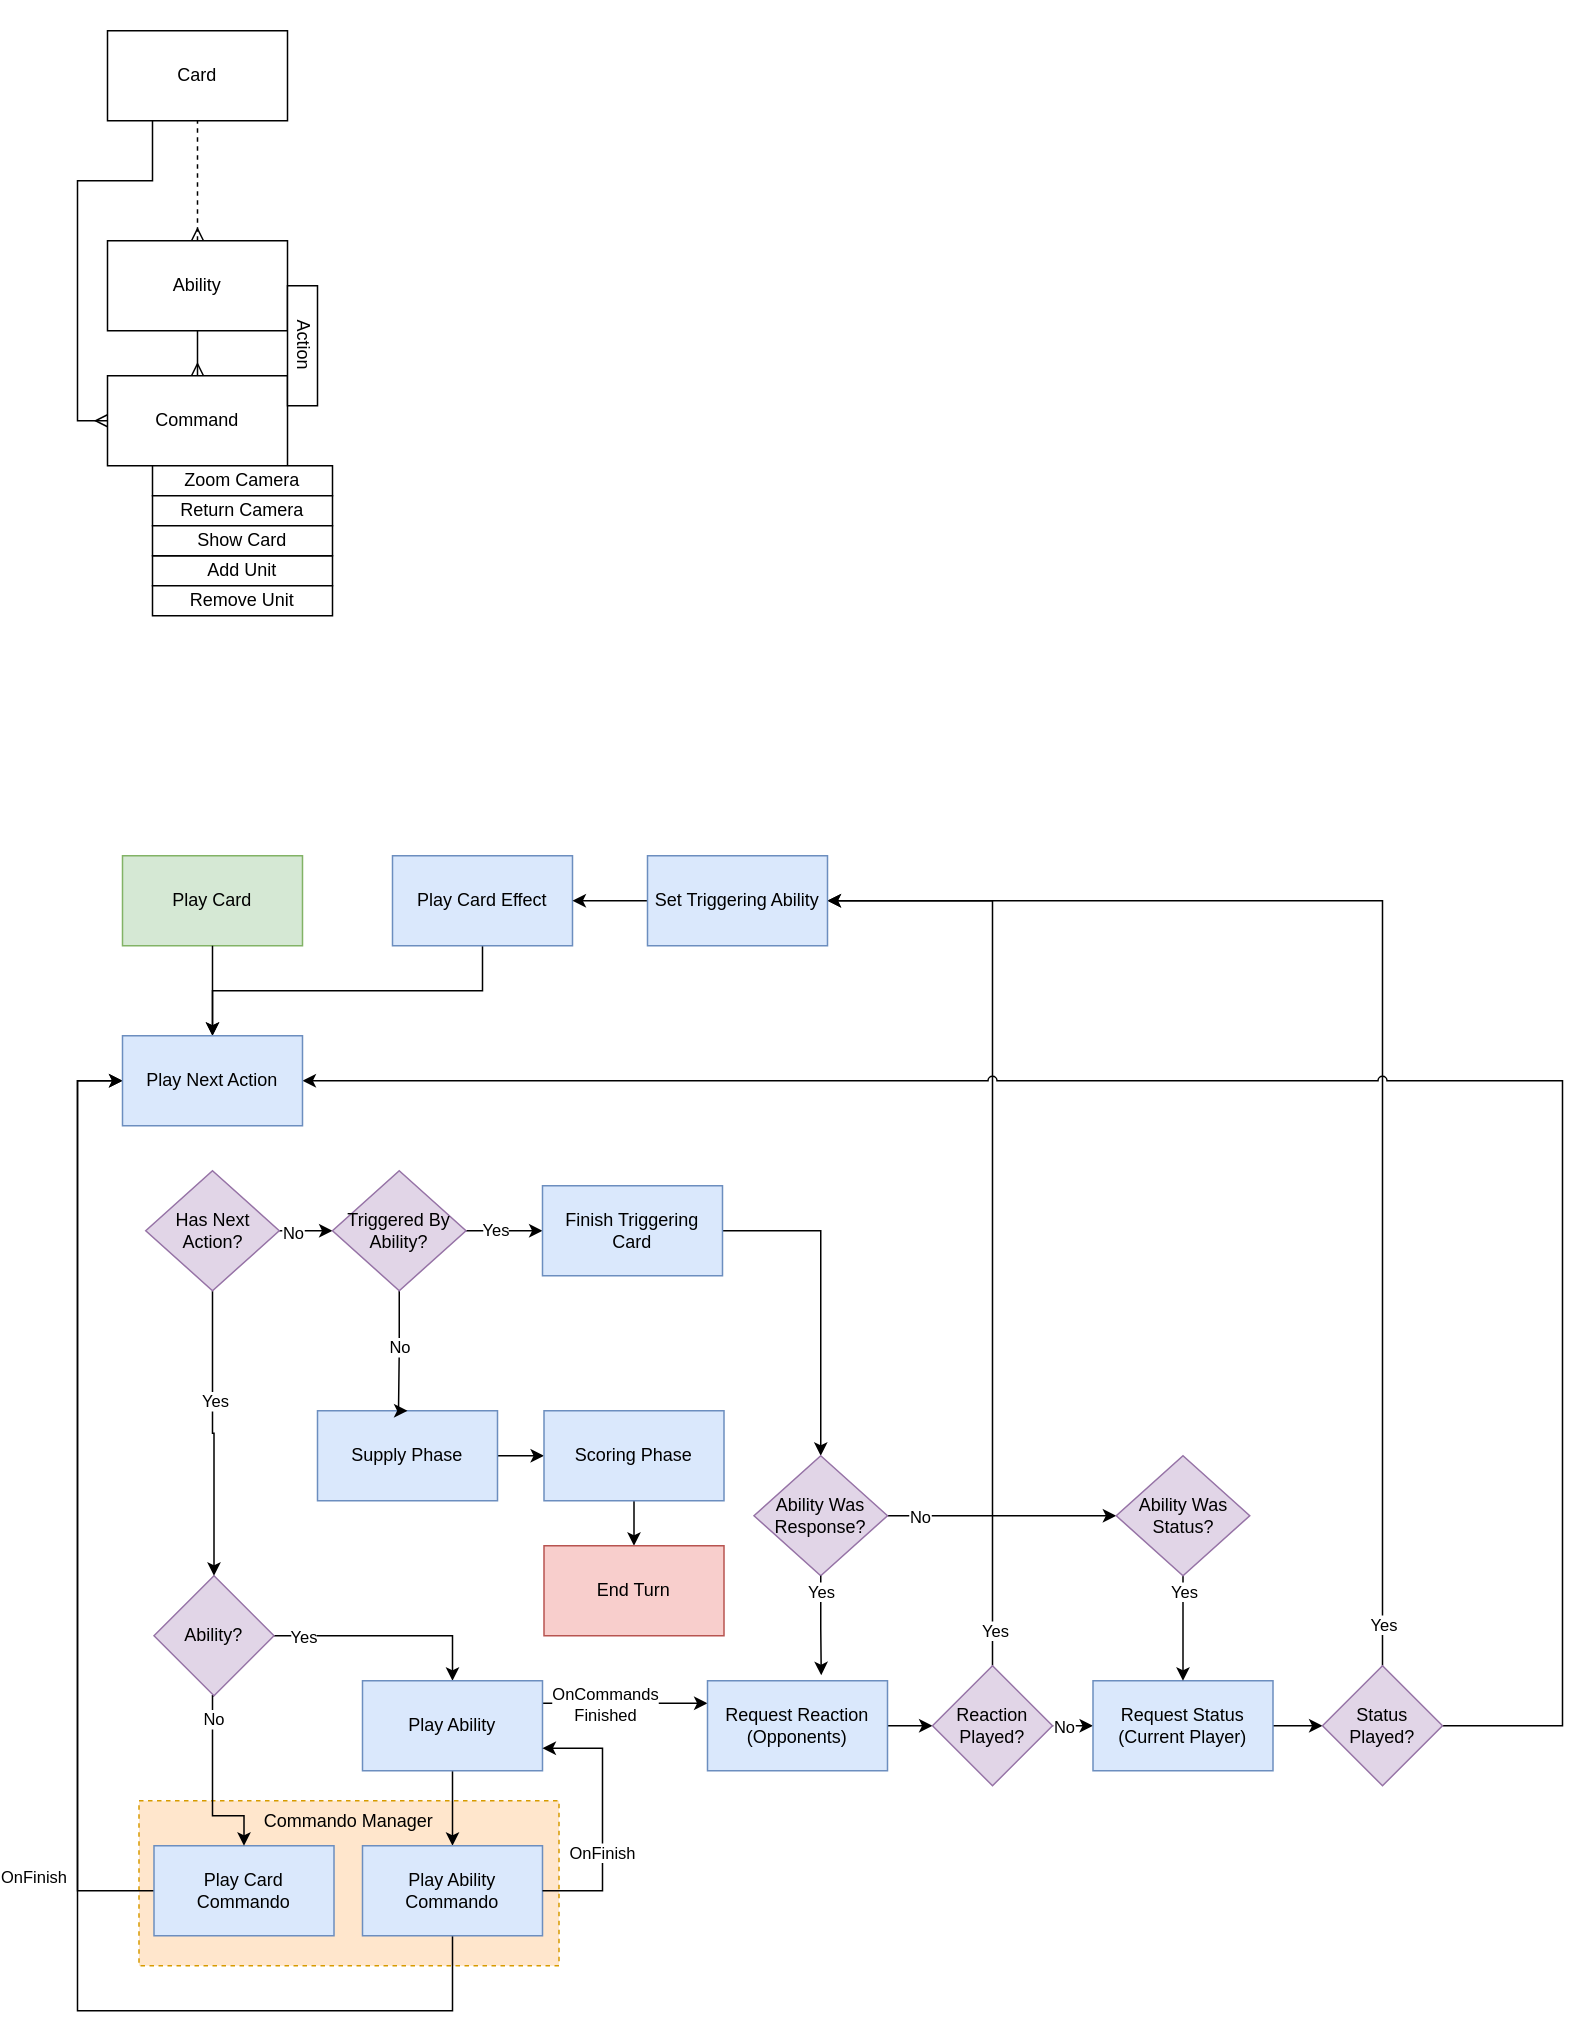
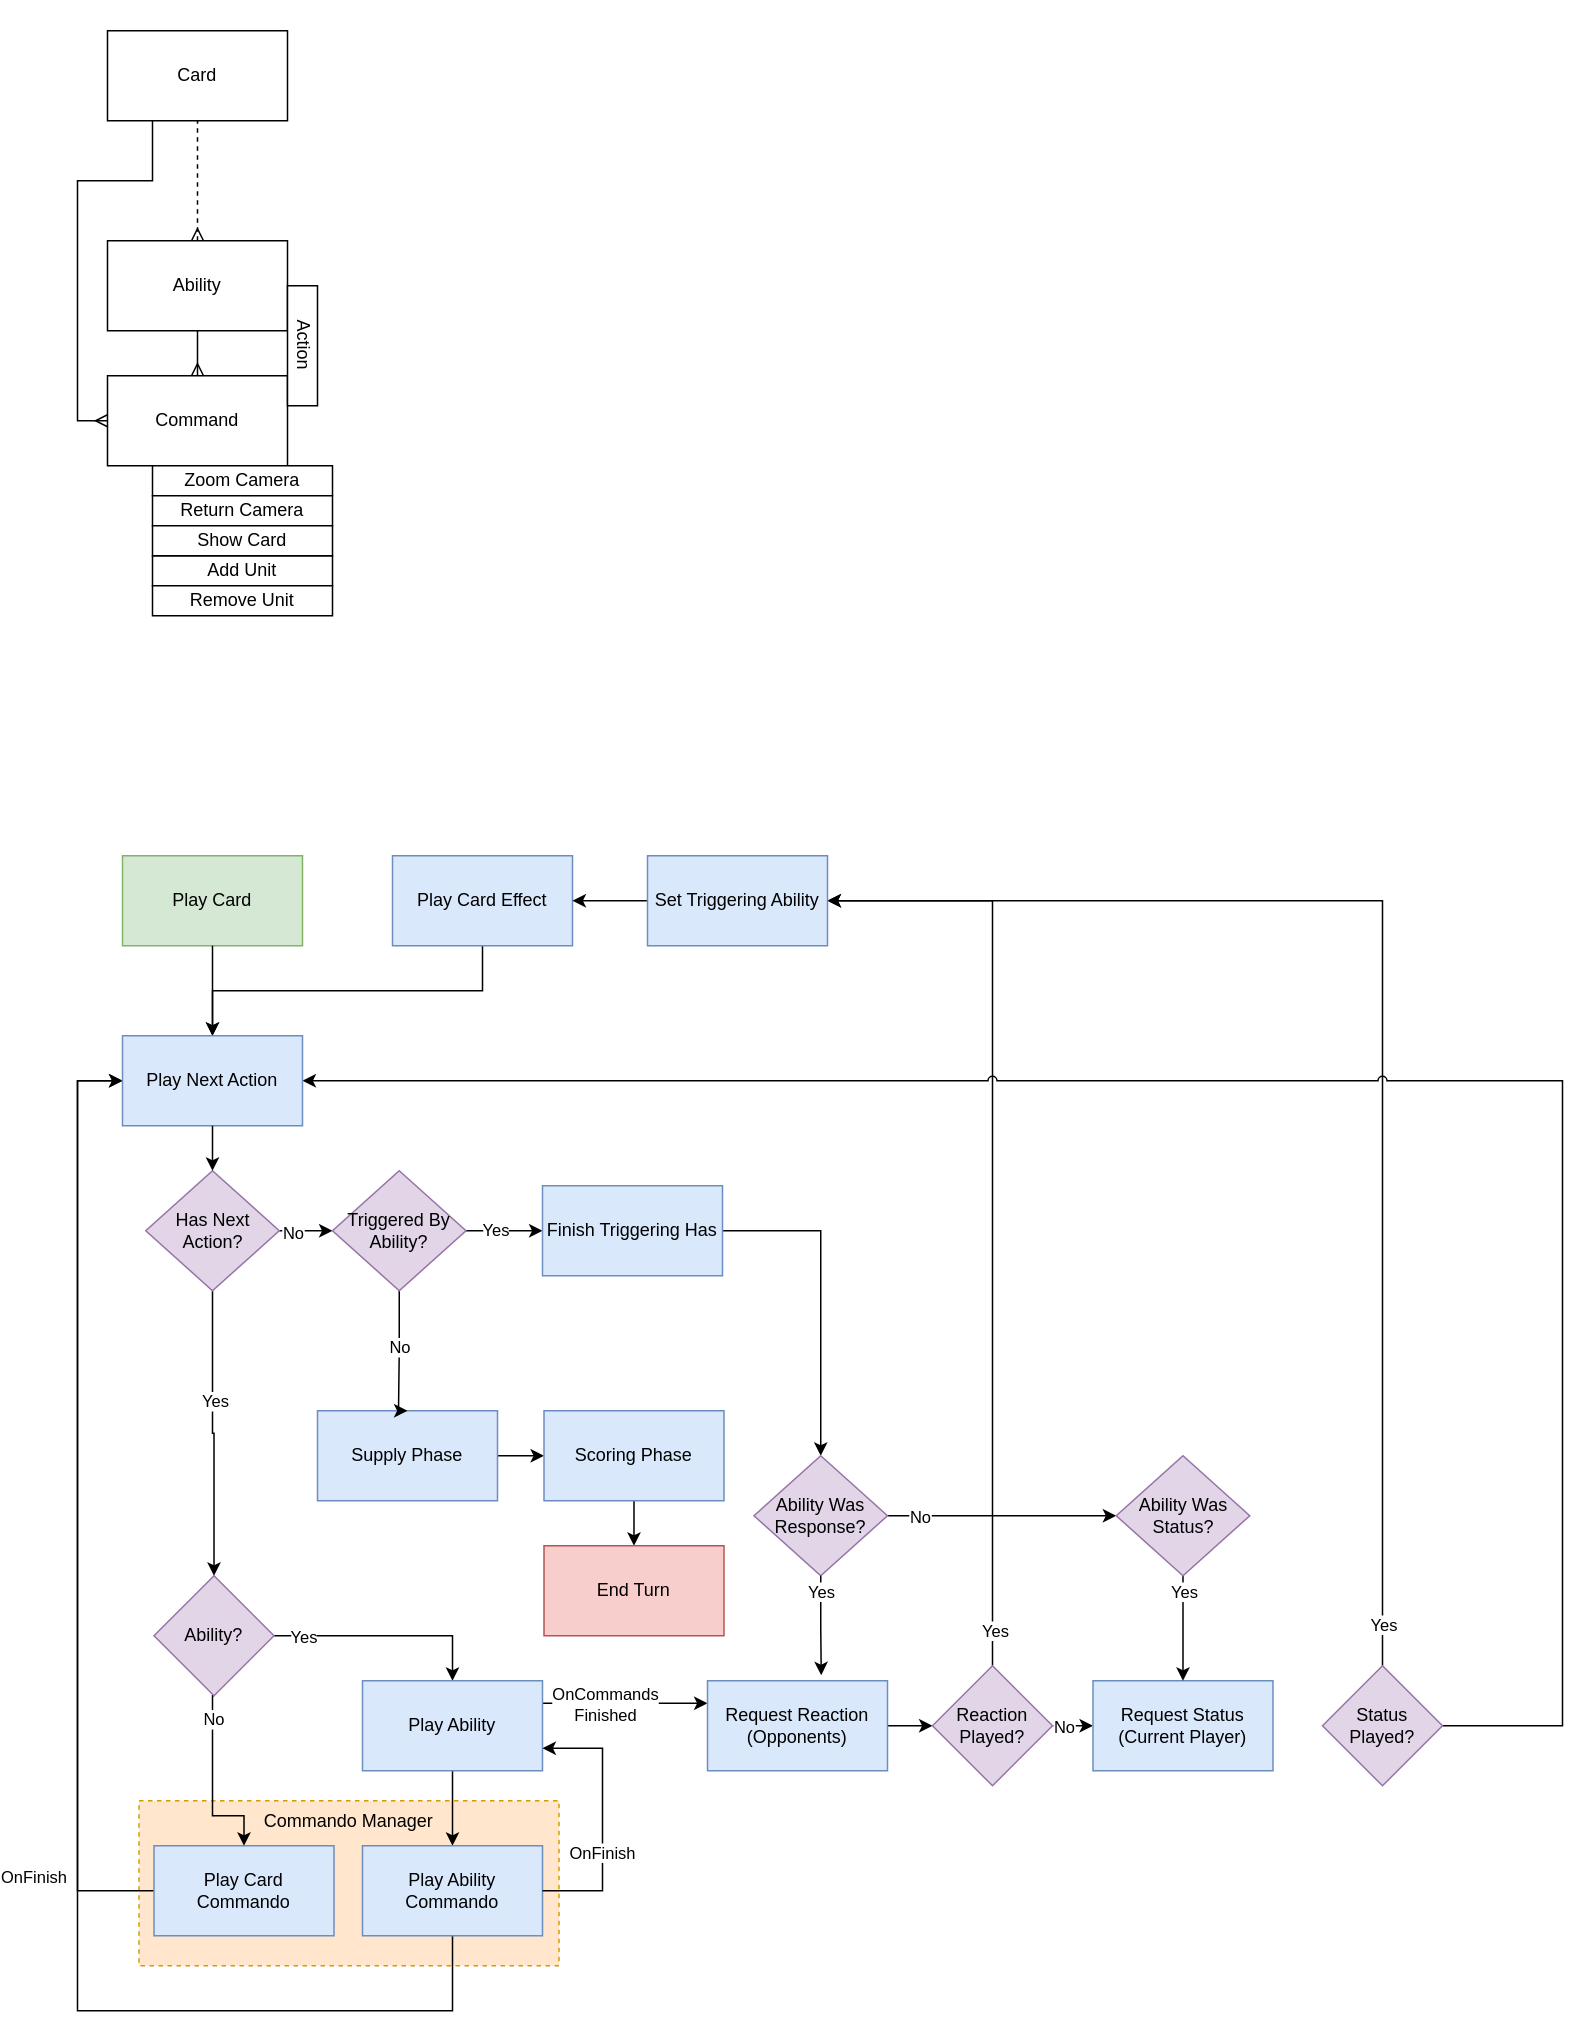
none -> (212, 1143)
(632, 1231) -> (632, 1231)
(1292, 1726) -> none
